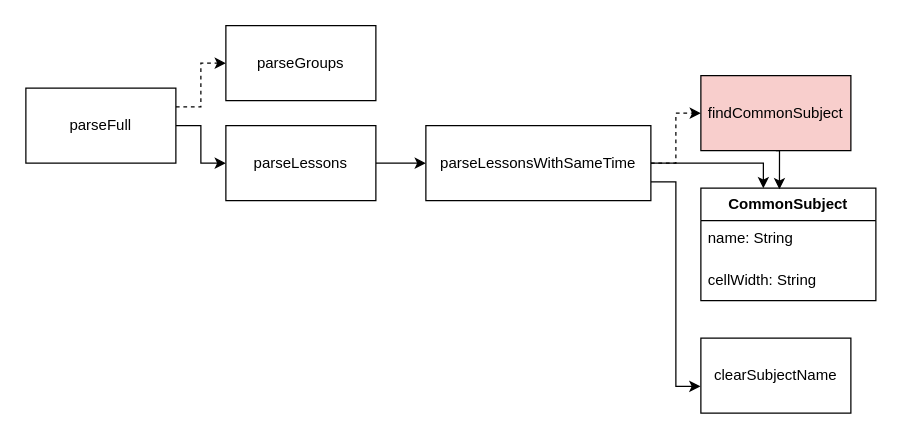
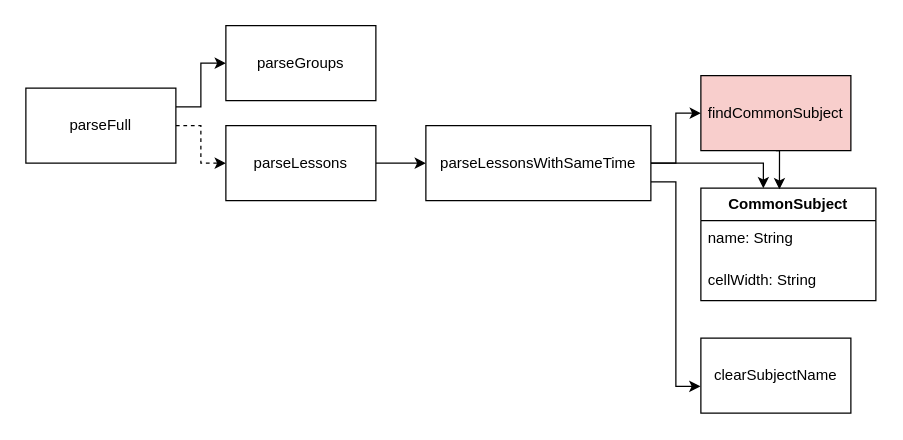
(201, 90) -> (201, 90)
(676, 129) -> (676, 129)
(201, 139) -> (201, 139)
